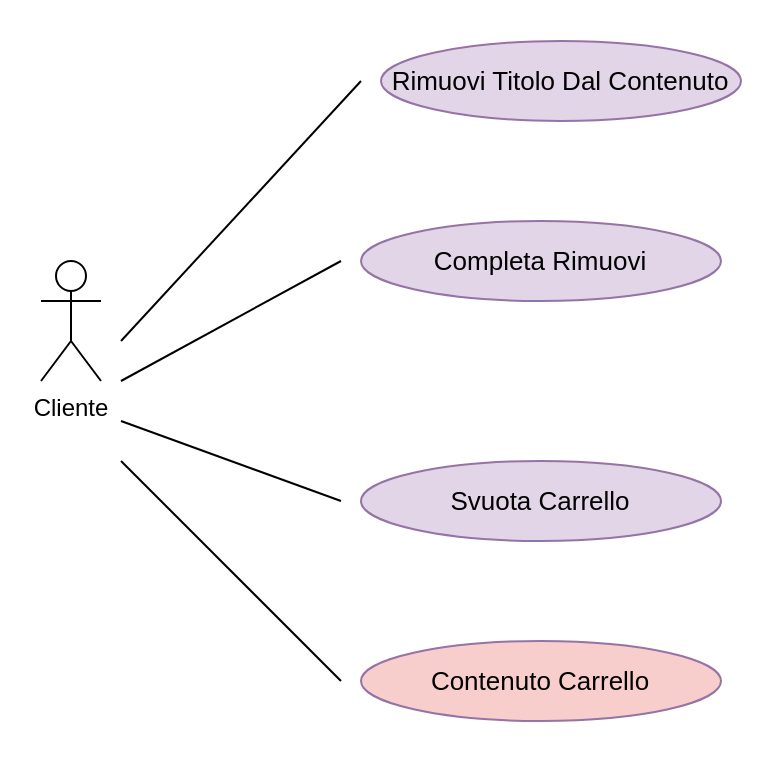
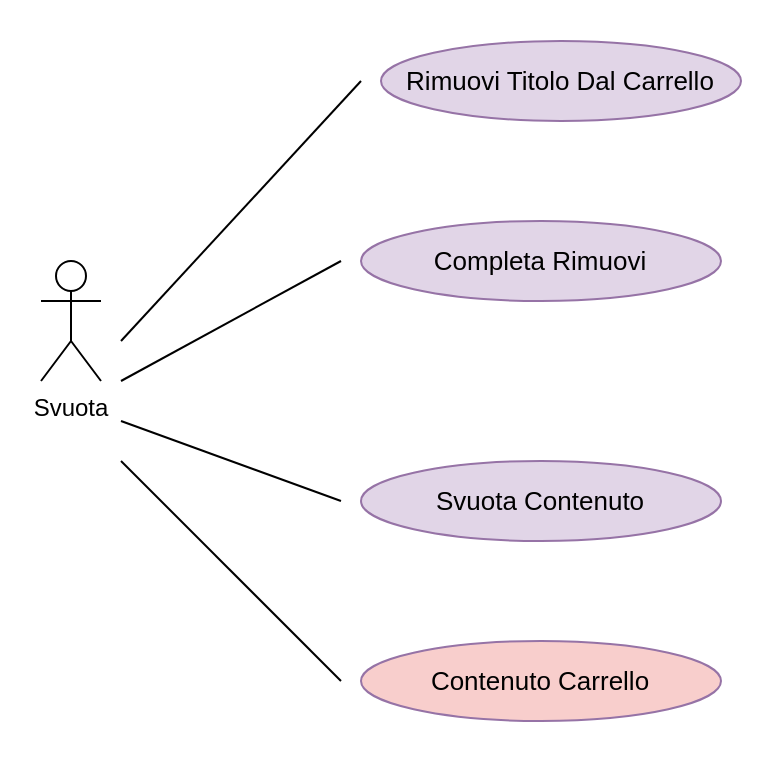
(561, 81) -> (561, 81)
(72, 409) -> (72, 409)
(541, 501) -> (541, 501)
